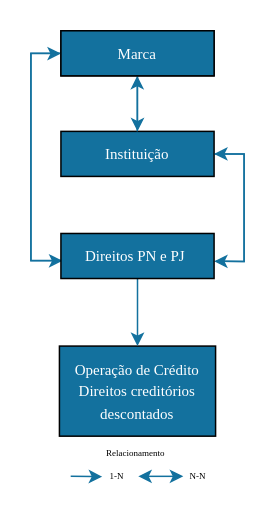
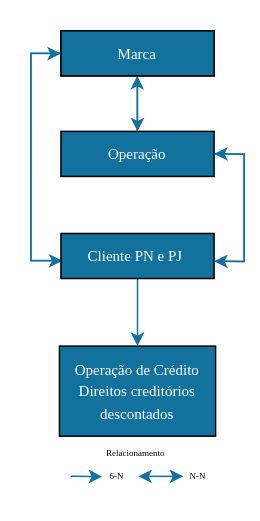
(137, 154) -> (137, 154)
(137, 256) -> (137, 256)
(117, 473) -> (117, 473)
